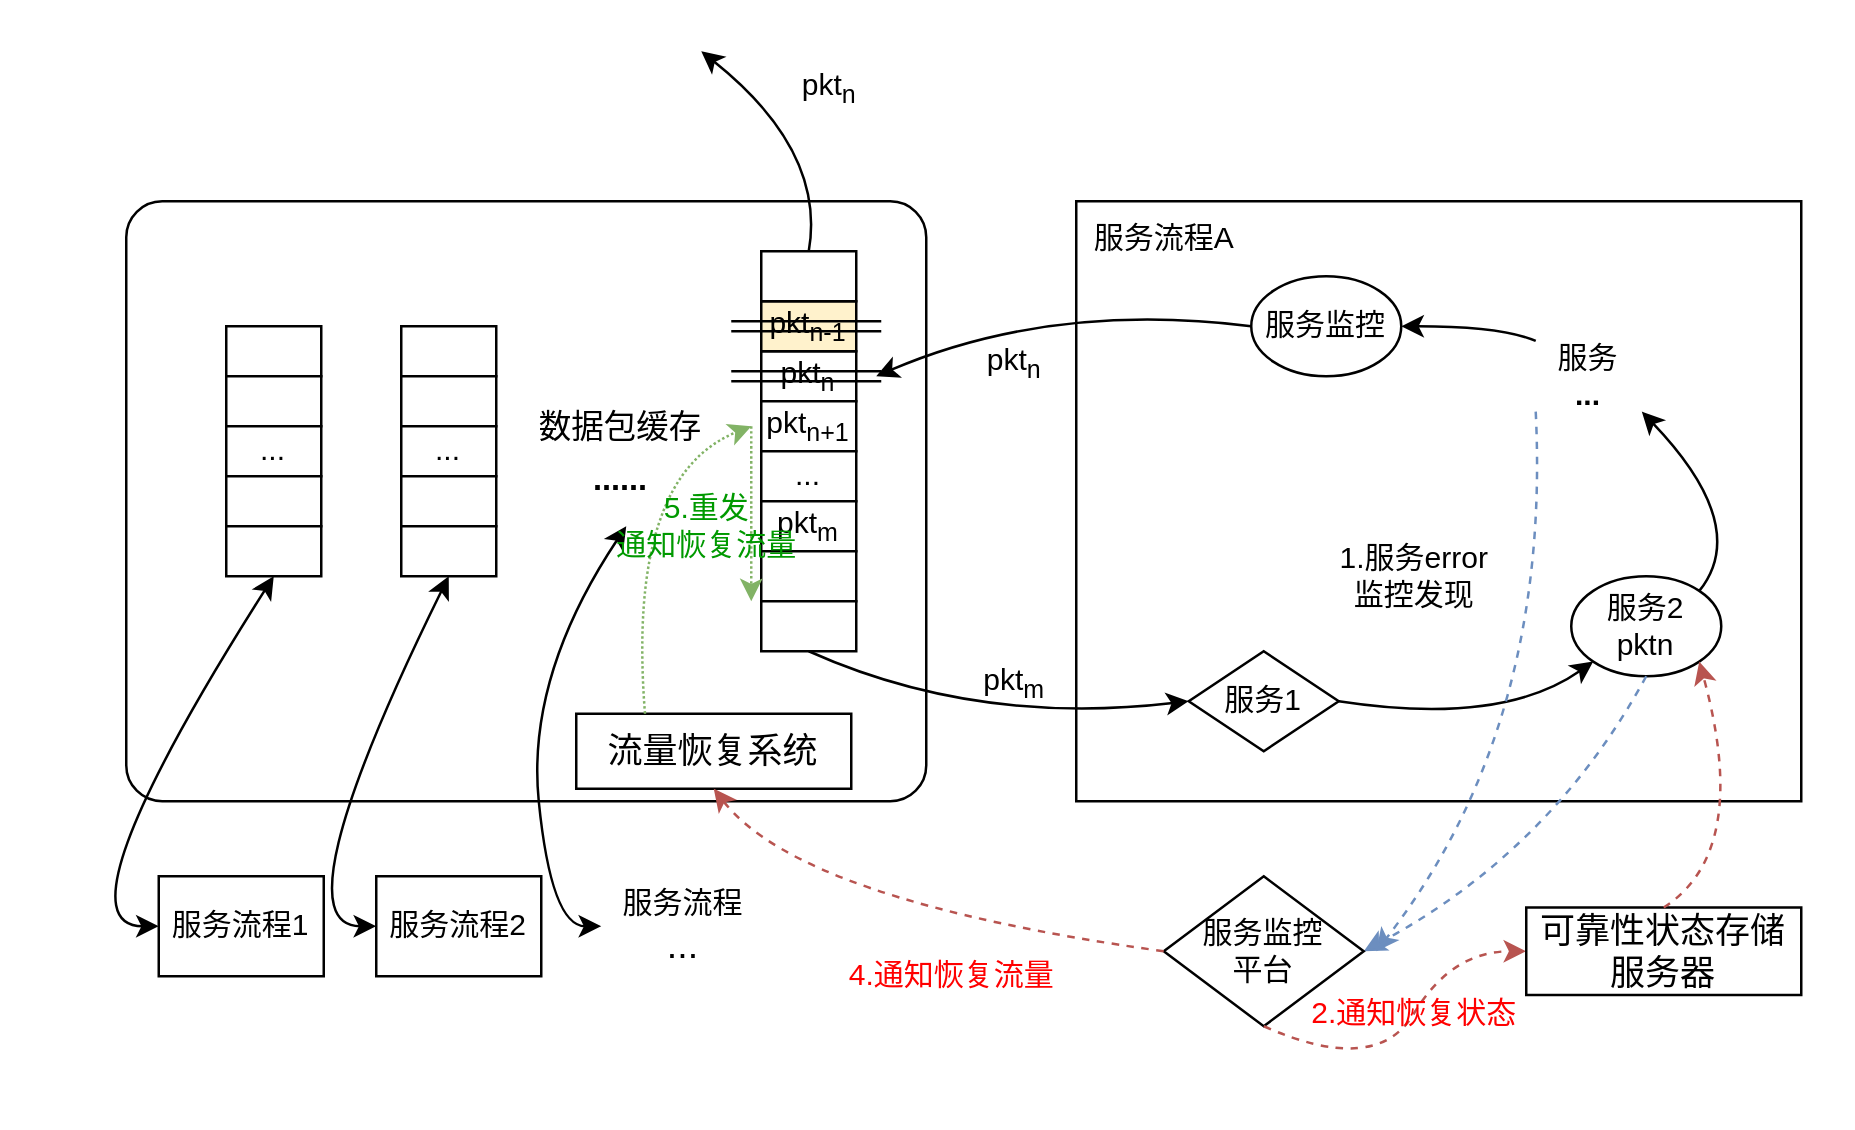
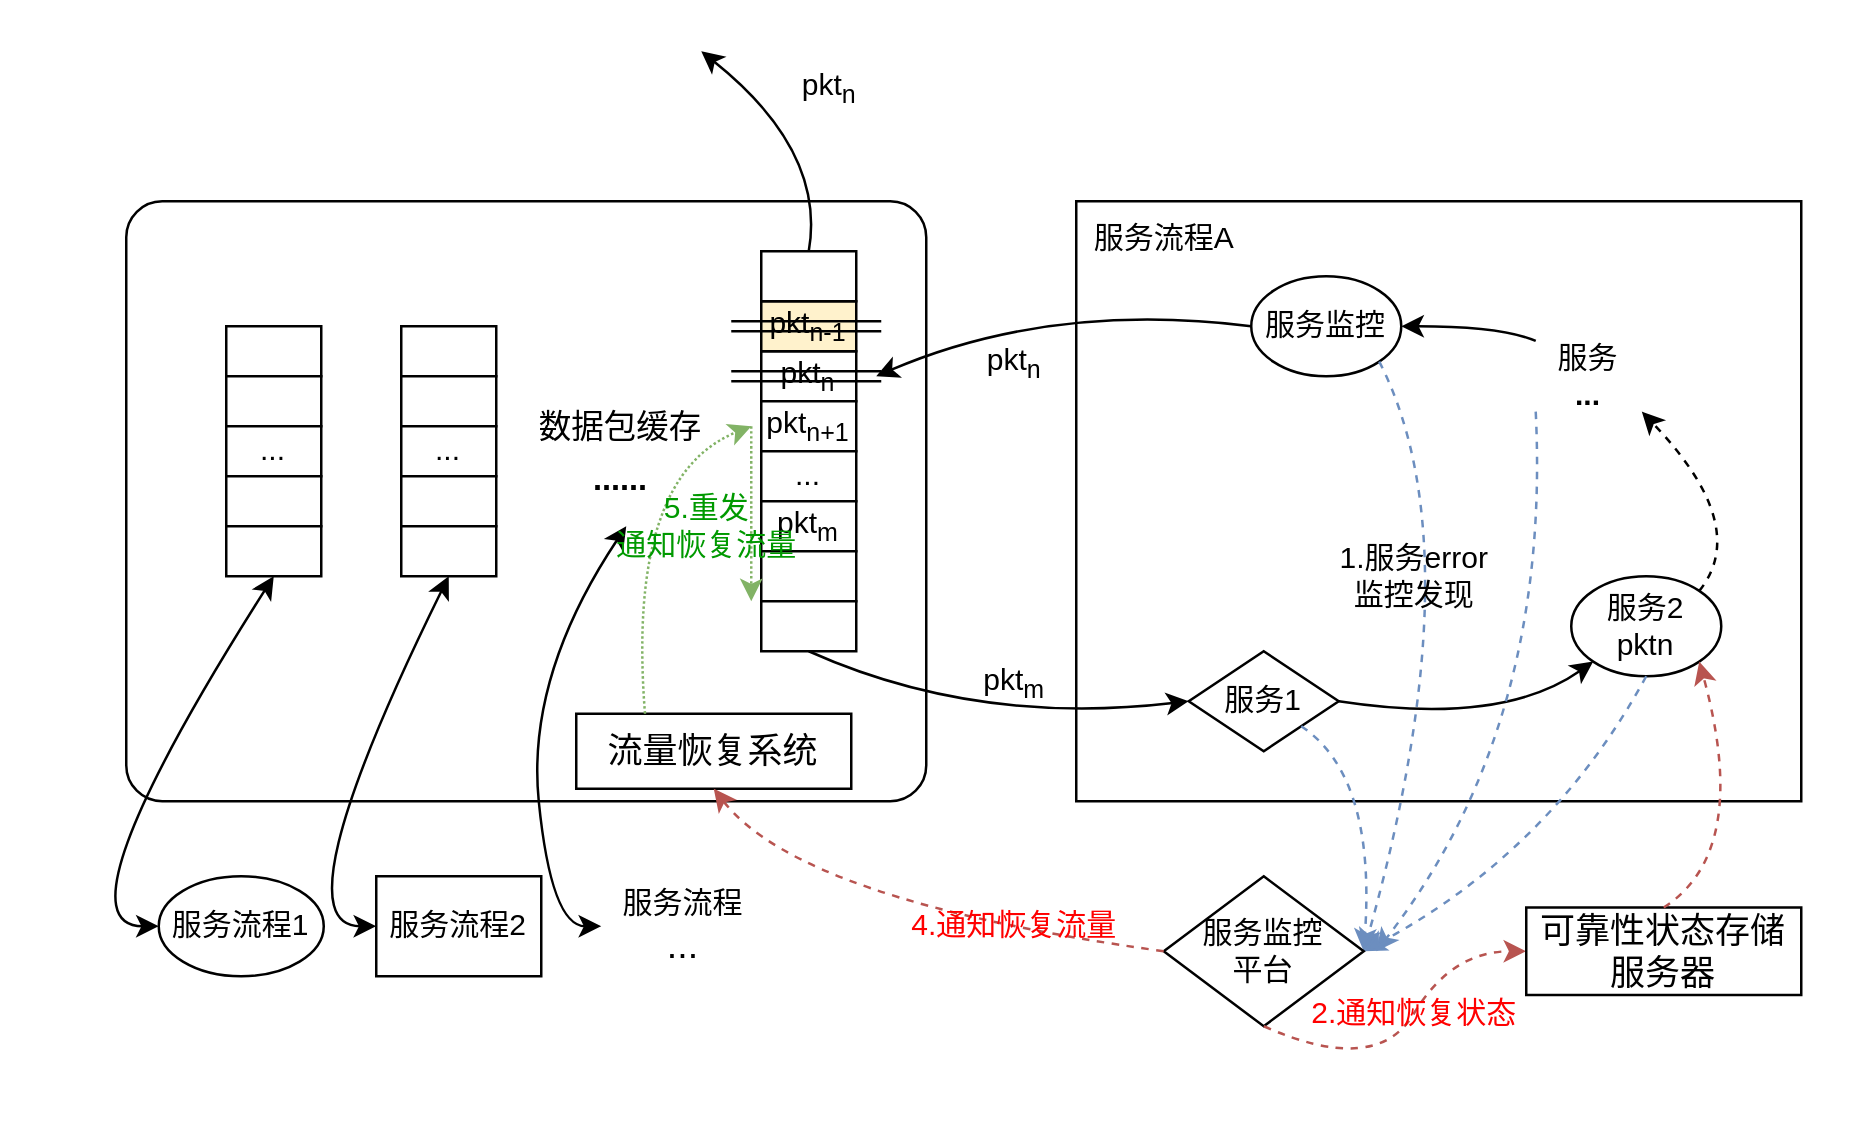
(1707, 498) -> (1707, 498)
none -> (1422, 528)
none -> (1360, 825)
(241, 926) -> (241, 926)
(951, 976) -> (1014, 926)
